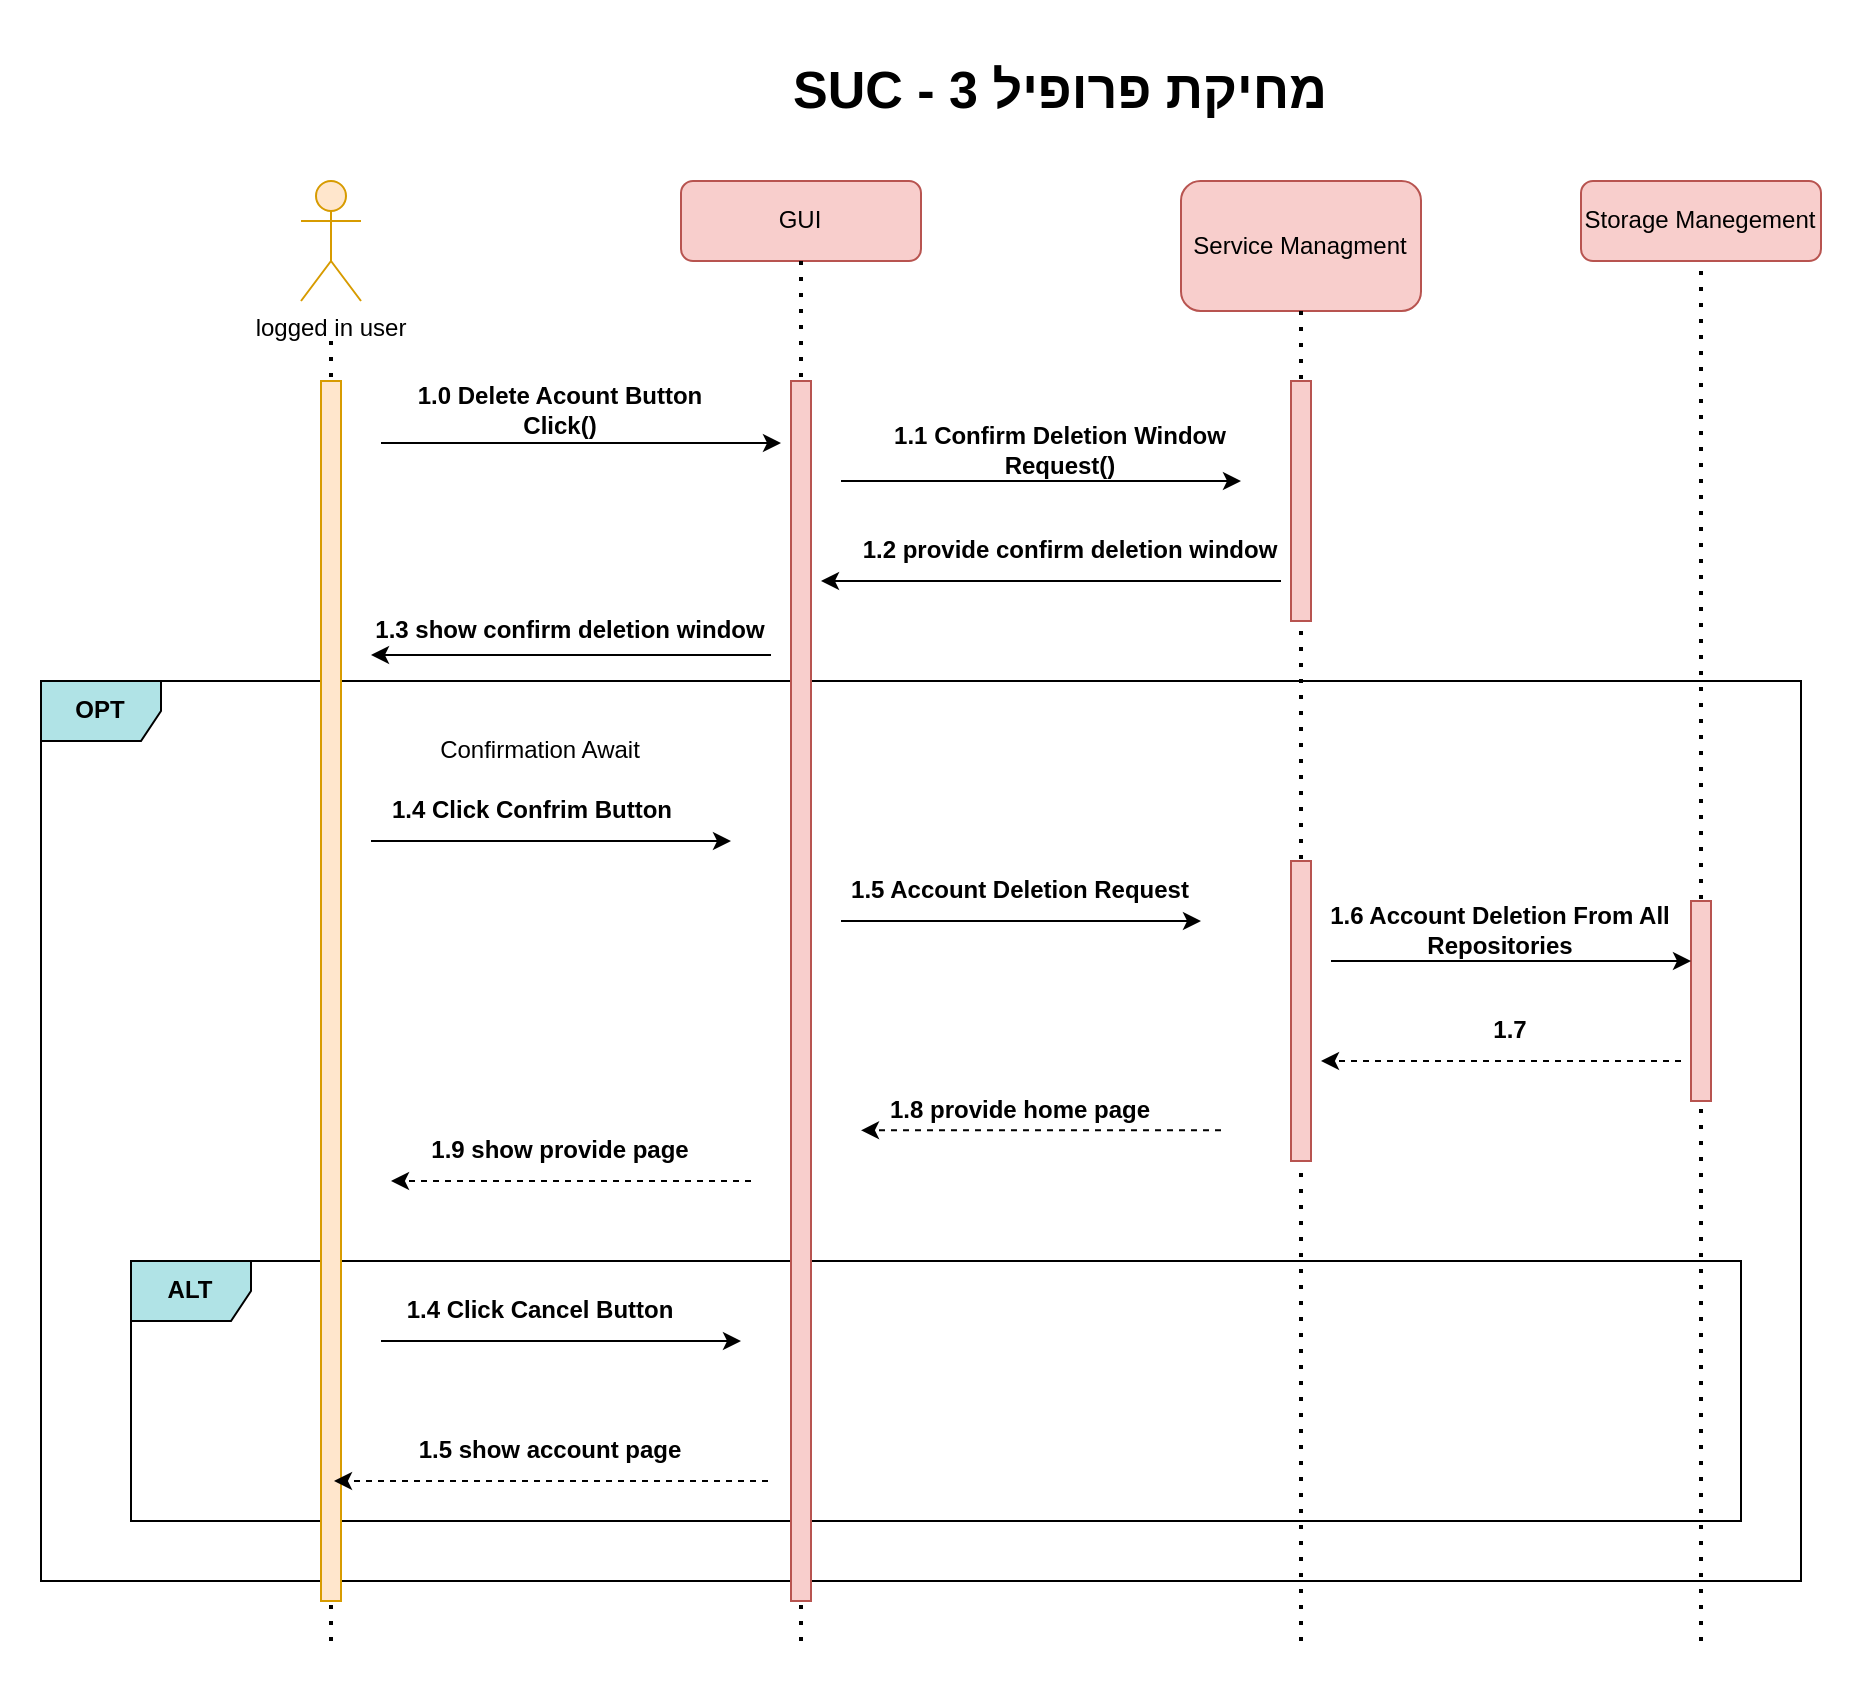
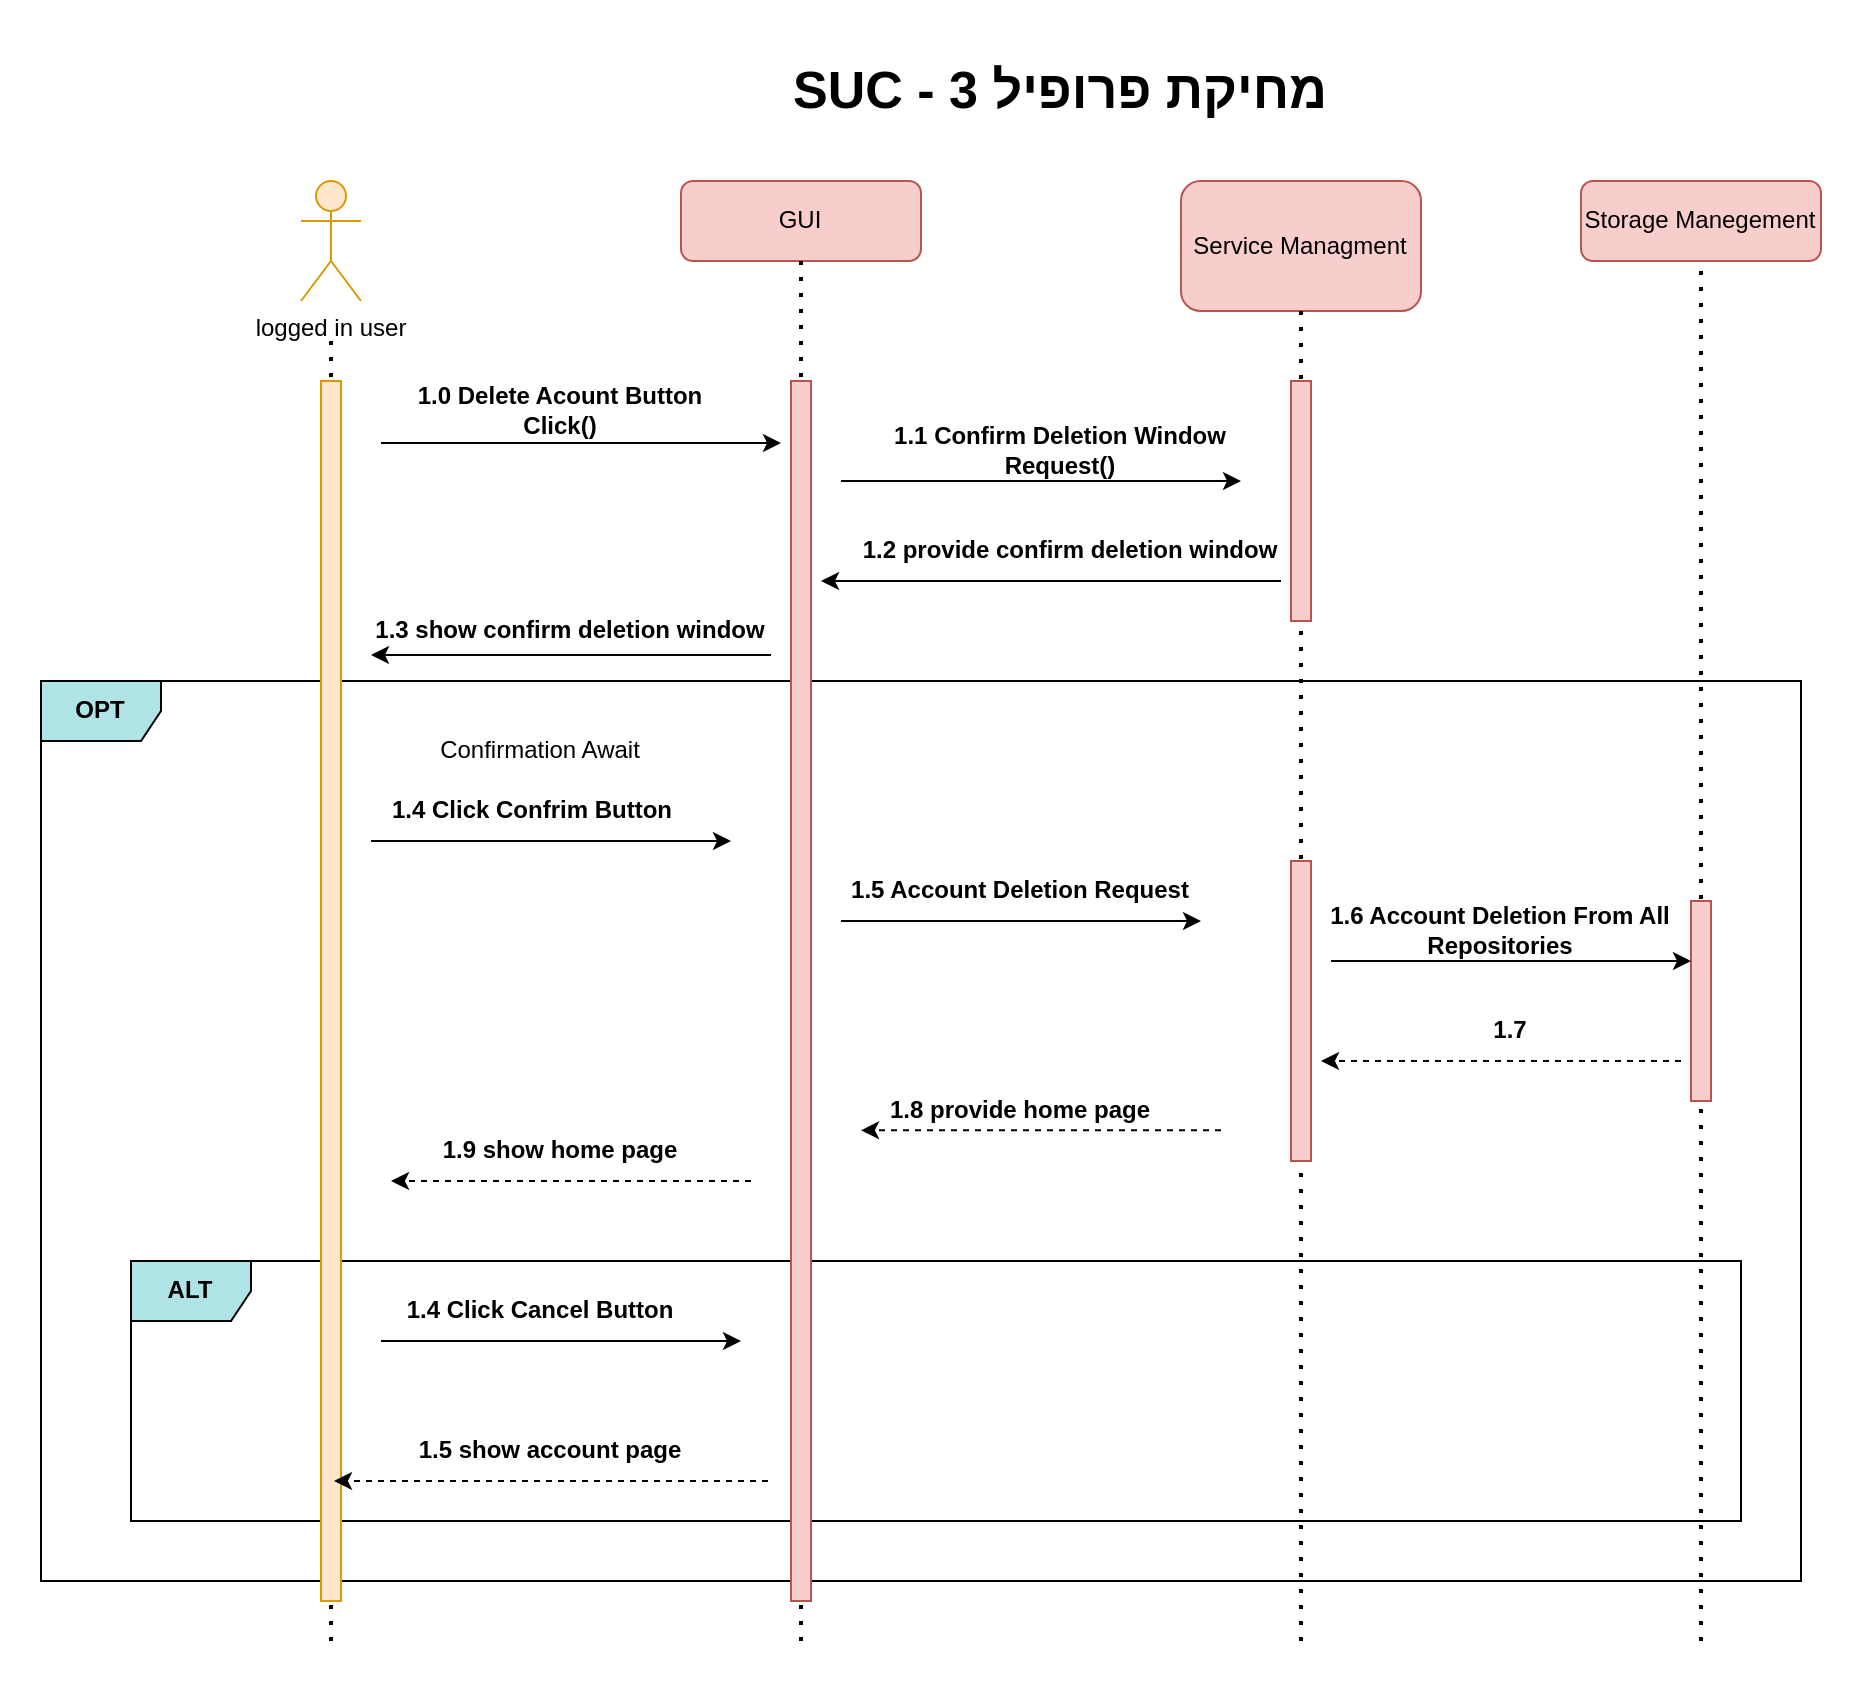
(561, 1151) -> (561, 1151)
